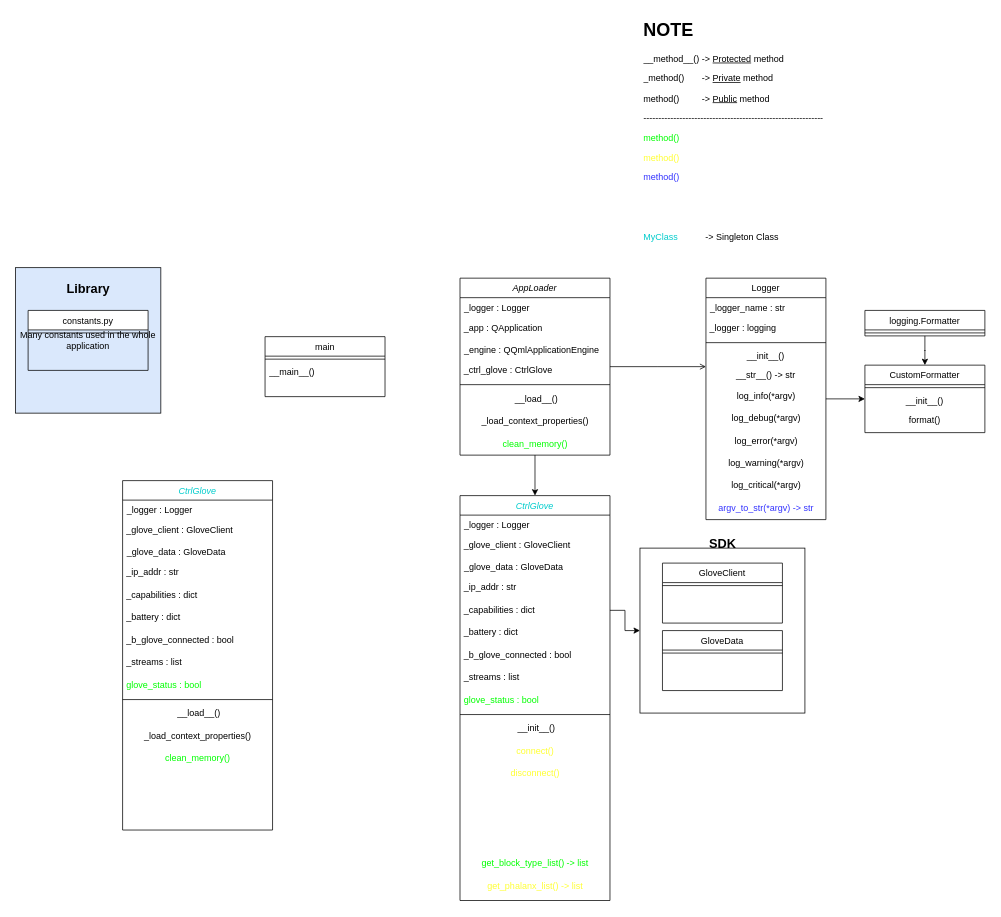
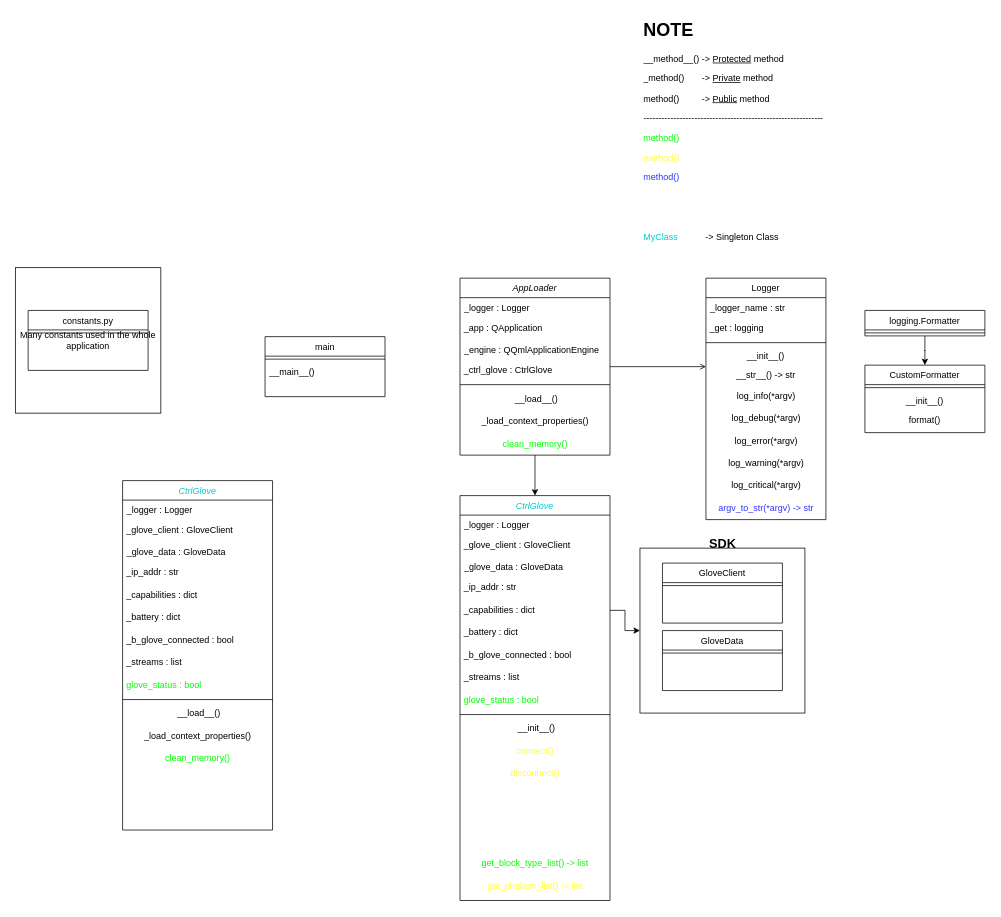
(88, 289) -> none
(743, 328) -> (737, 328)
(88, 340) -> (88, 340)
(858, 399) -> none
